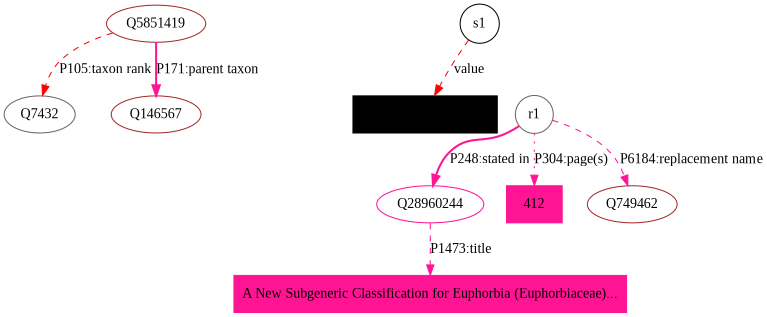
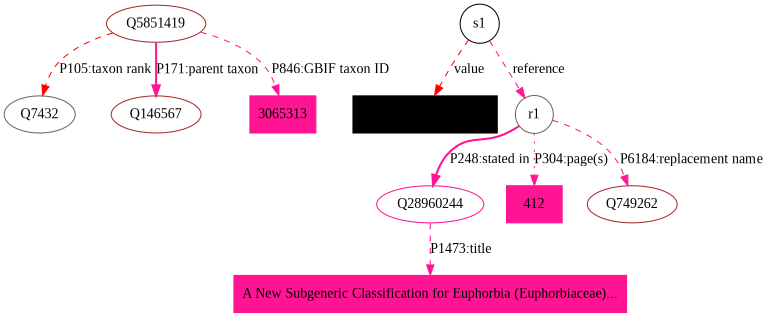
none -> (504, 65)
none -> (283, 114)
(632, 204) -> (632, 204)
